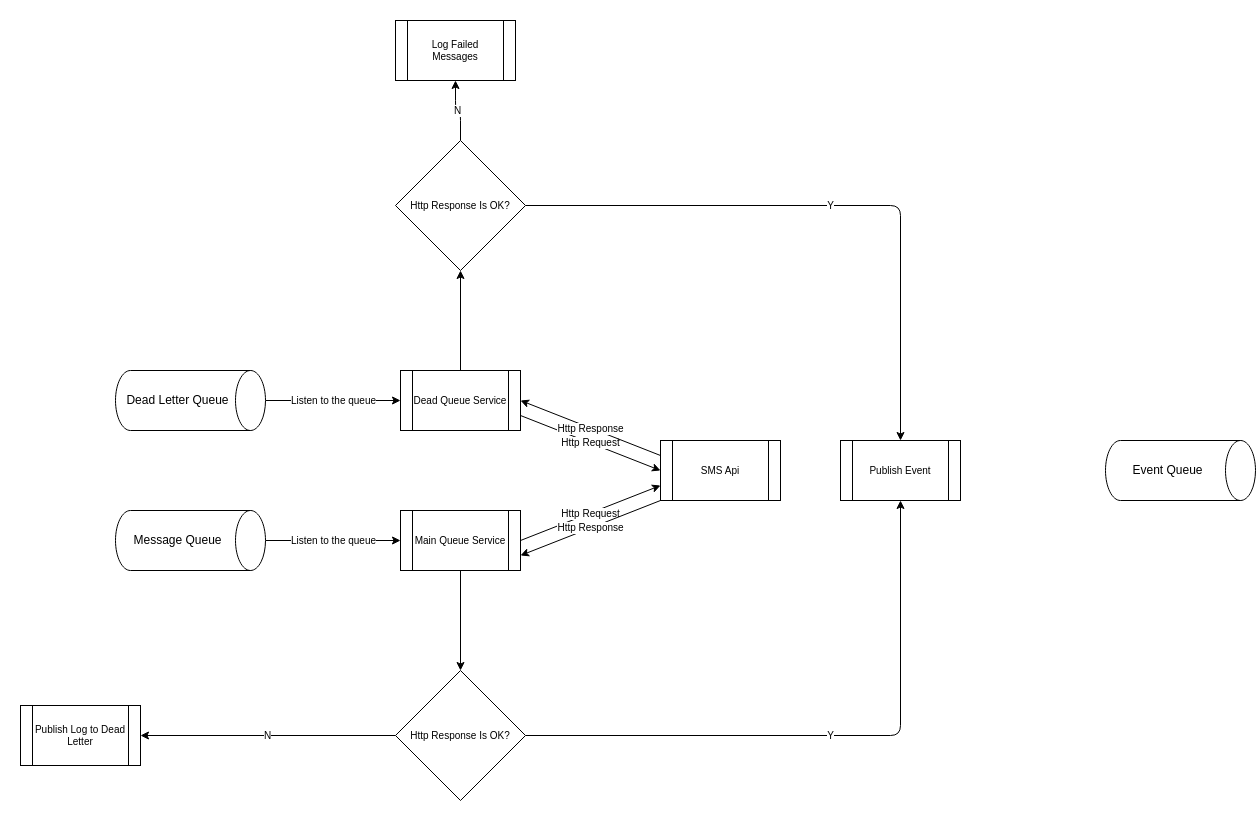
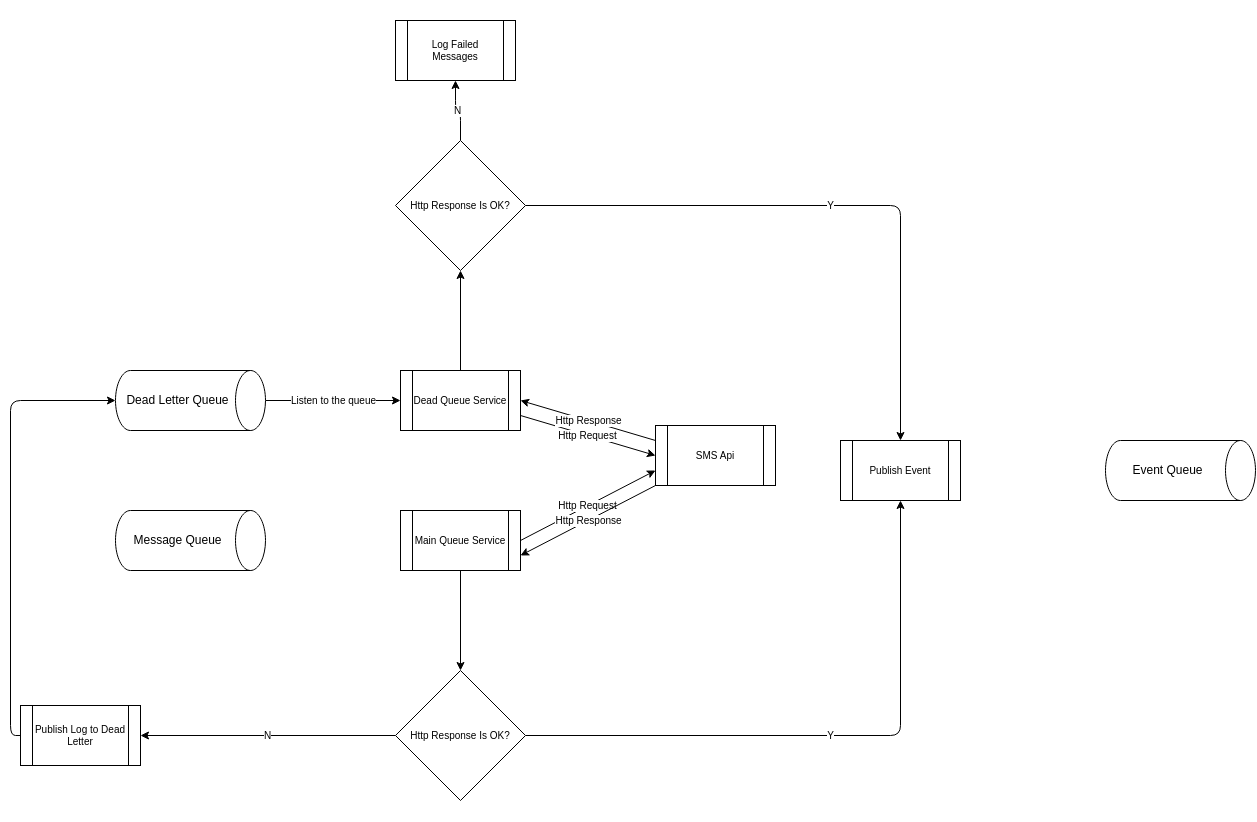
(721, 471) -> (716, 456)
none -> (11, 527)
(330, 541) -> none
